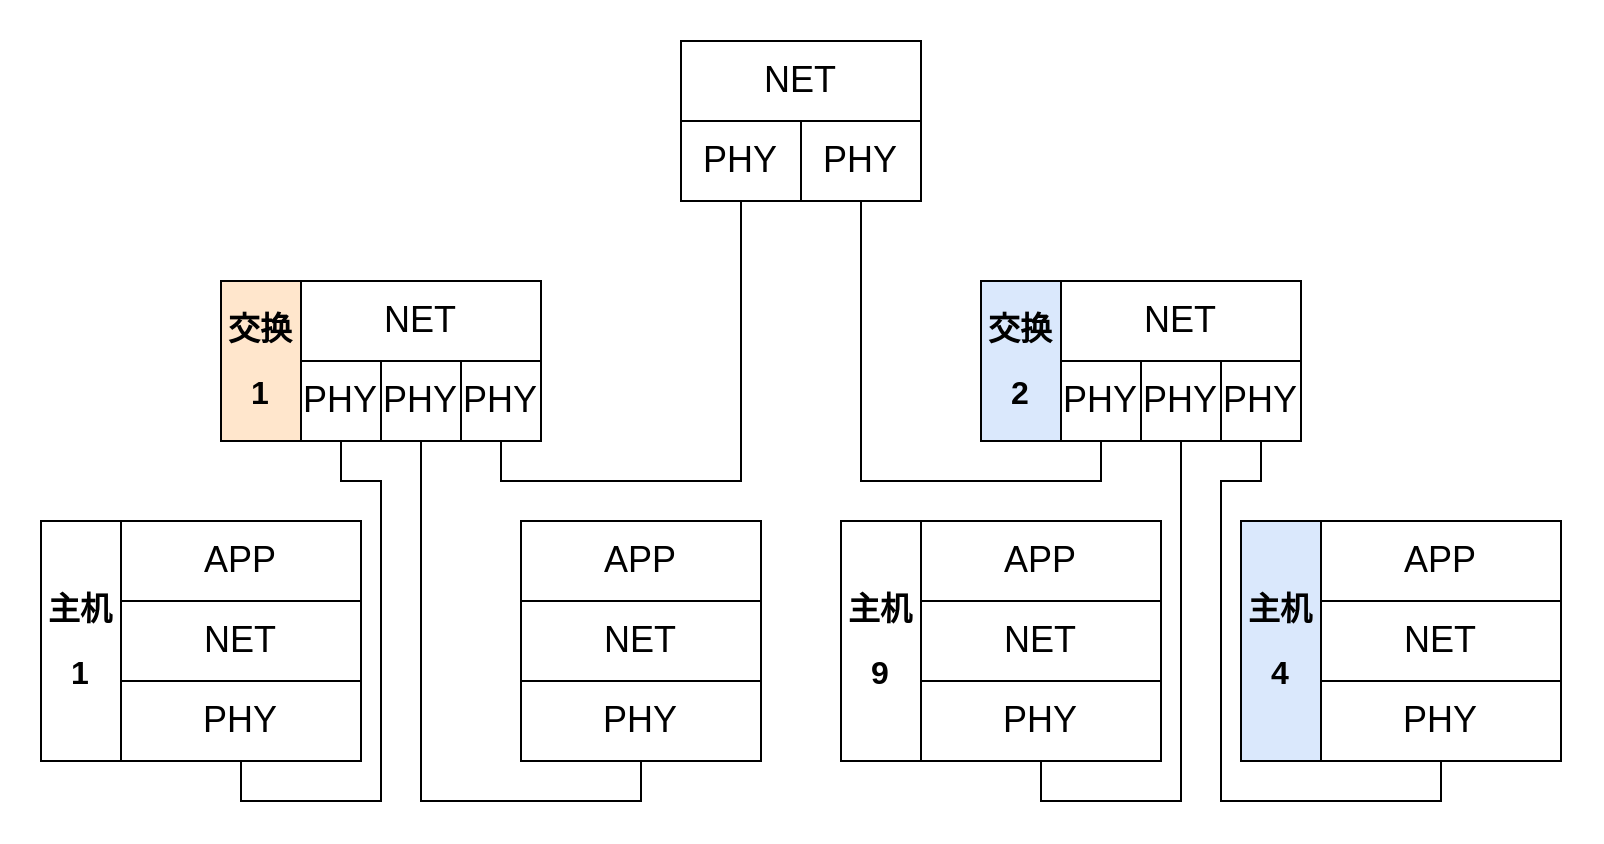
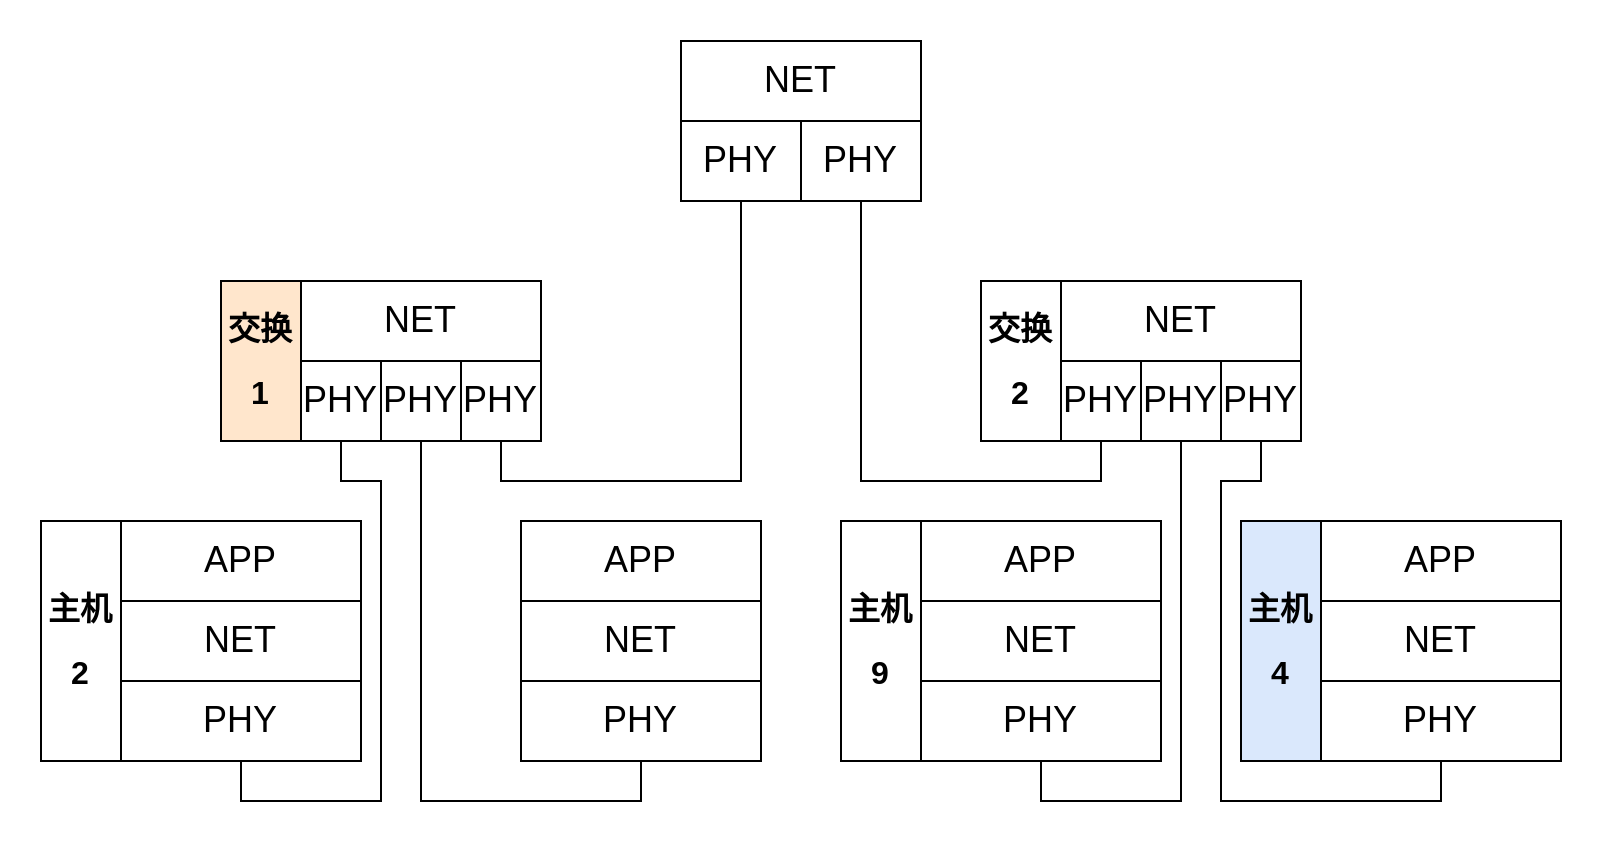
(1021, 361) -> (1021, 361)
(81, 641) -> (81, 641)
